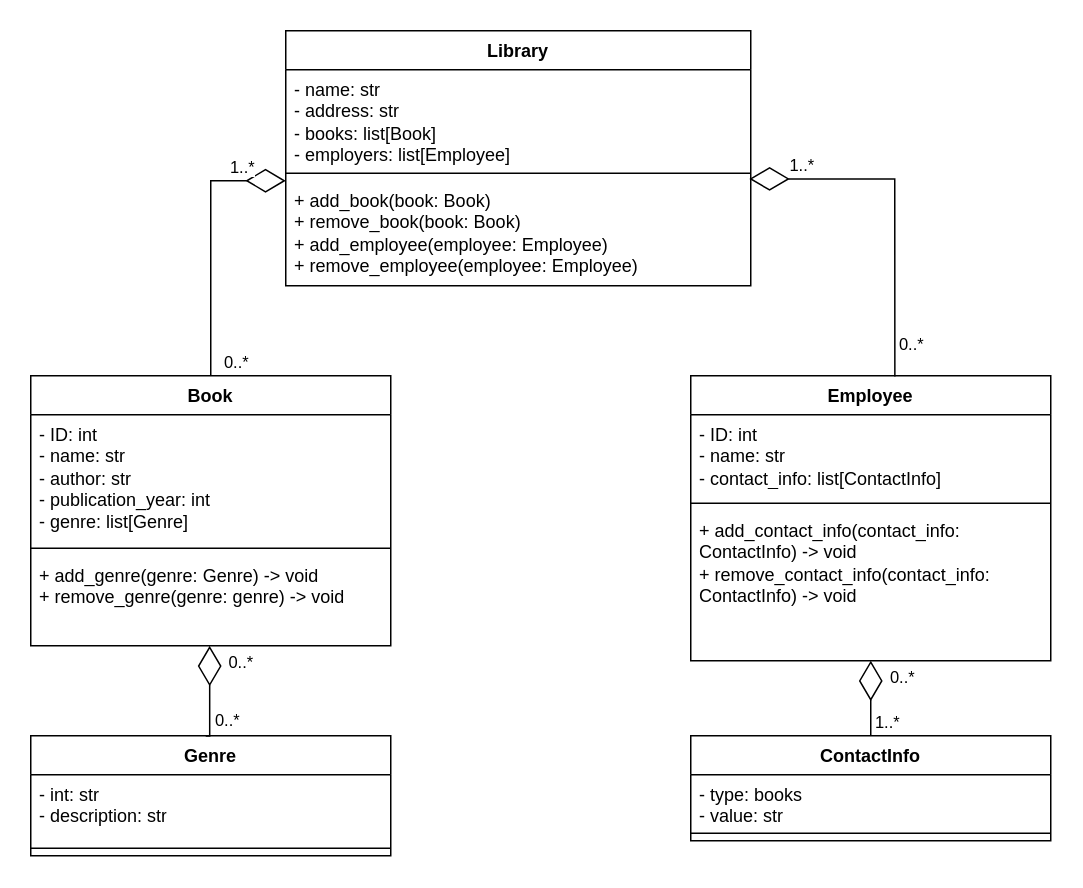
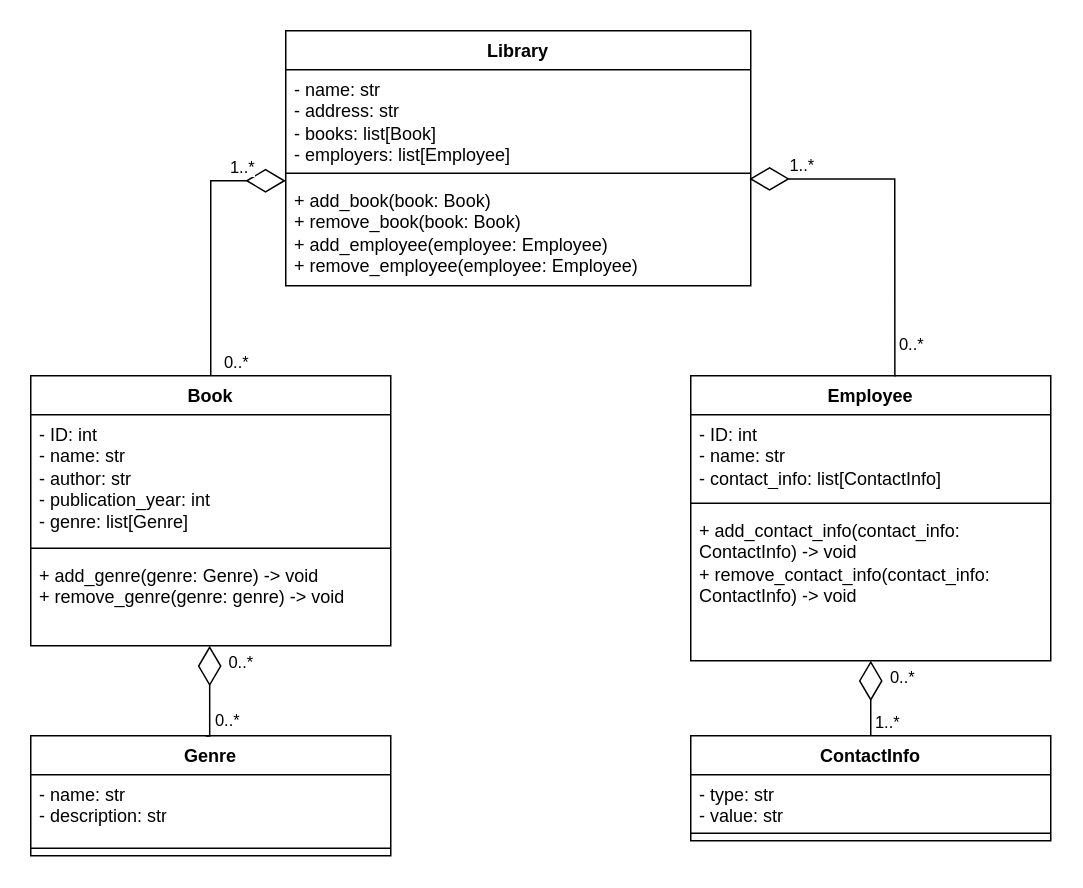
(121, 807) -> (121, 807)
(758, 807) -> (751, 807)
